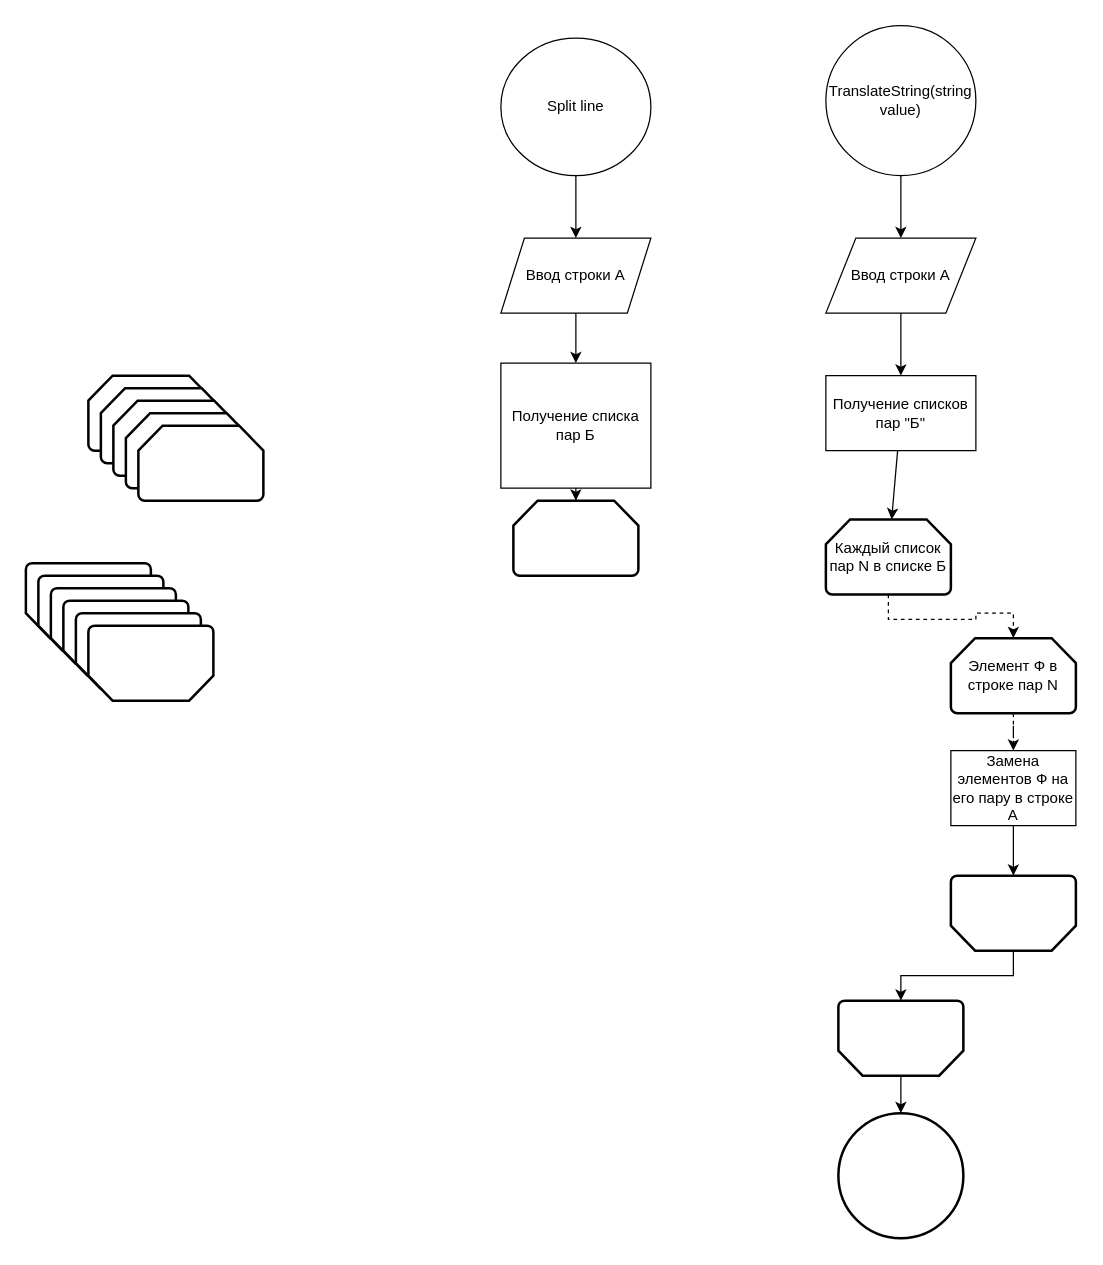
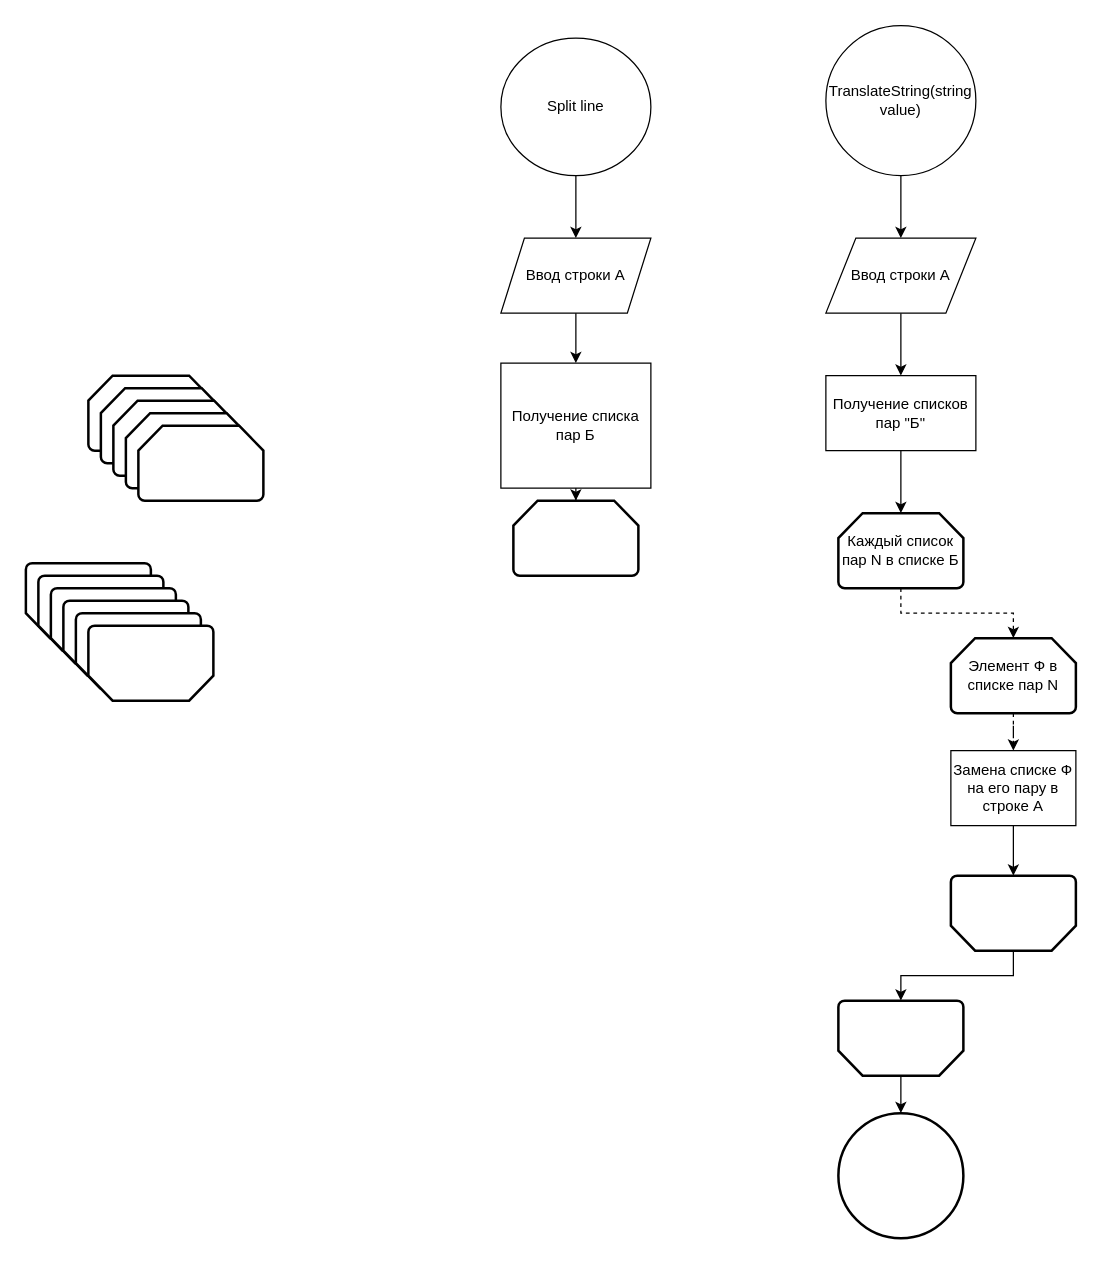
(888, 557) -> (901, 551)
(1013, 676) -> (1013, 676)
(1013, 788) -> (1013, 788)
